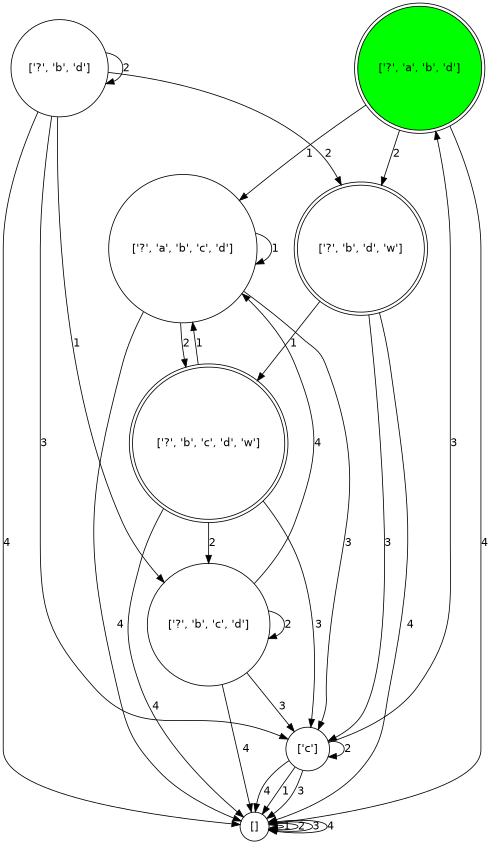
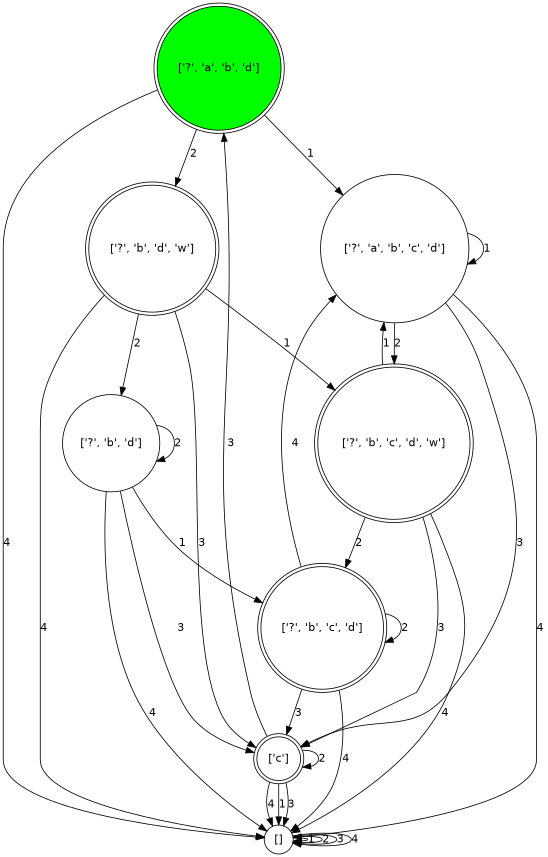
(235, 102) -> (131, 351)
(209, 625) -> (322, 628)
(308, 749) -> (279, 759)
